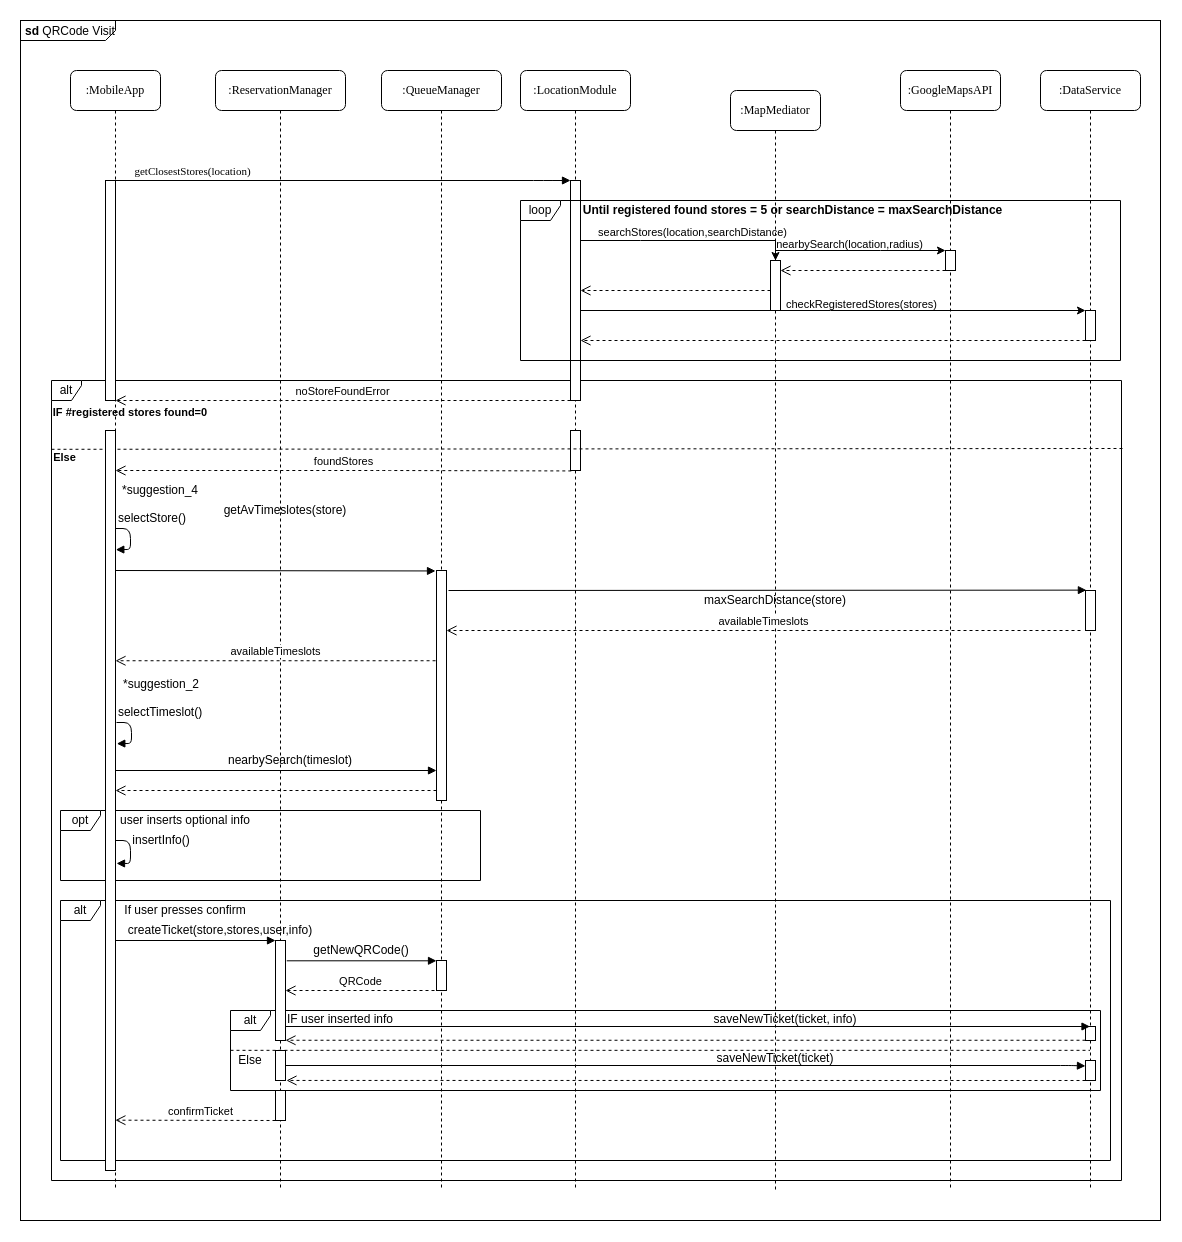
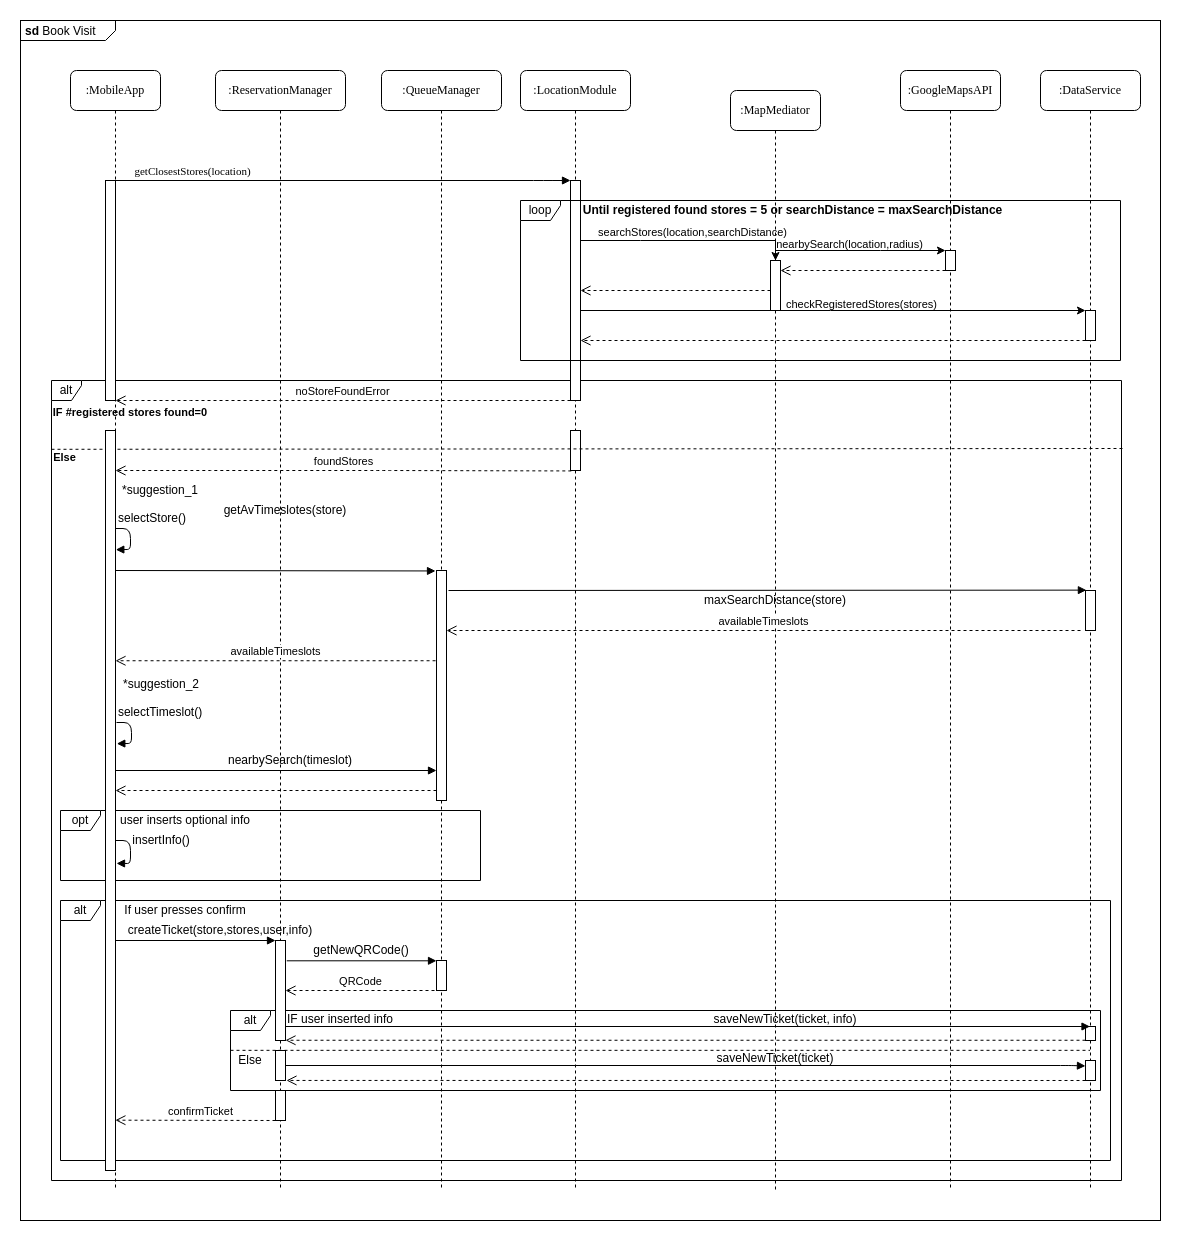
(66, 28) -> (60, 28)
(161, 491) -> (161, 491)
